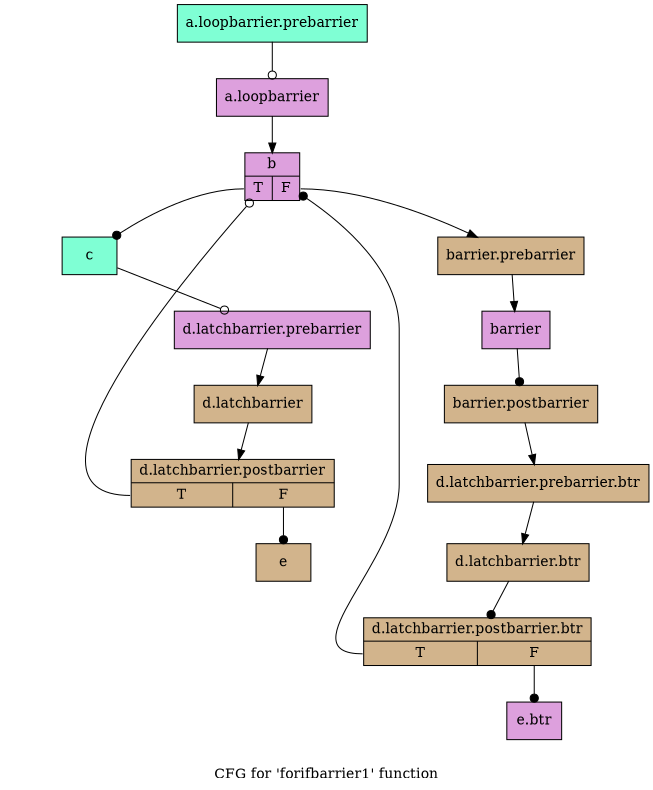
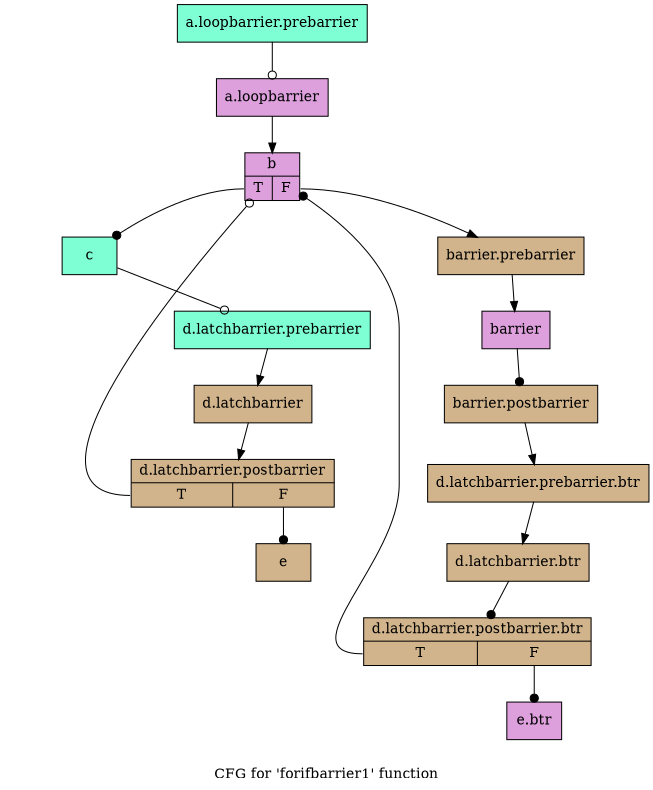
(272, 330) -> (272, 330)
